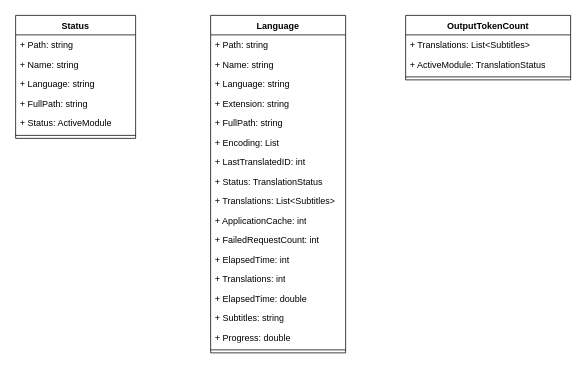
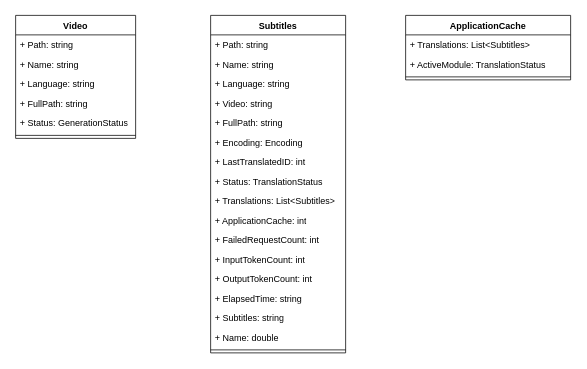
(75, 26) -> (75, 26)
(278, 26) -> (278, 26)
(488, 26) -> (488, 26)
(257, 104) -> (247, 104)
(69, 124) -> (76, 129)
(249, 143) -> (259, 143)
(253, 260) -> (266, 260)
(256, 280) -> (268, 280)
(261, 299) -> (261, 299)
(256, 338) -> (245, 338)
